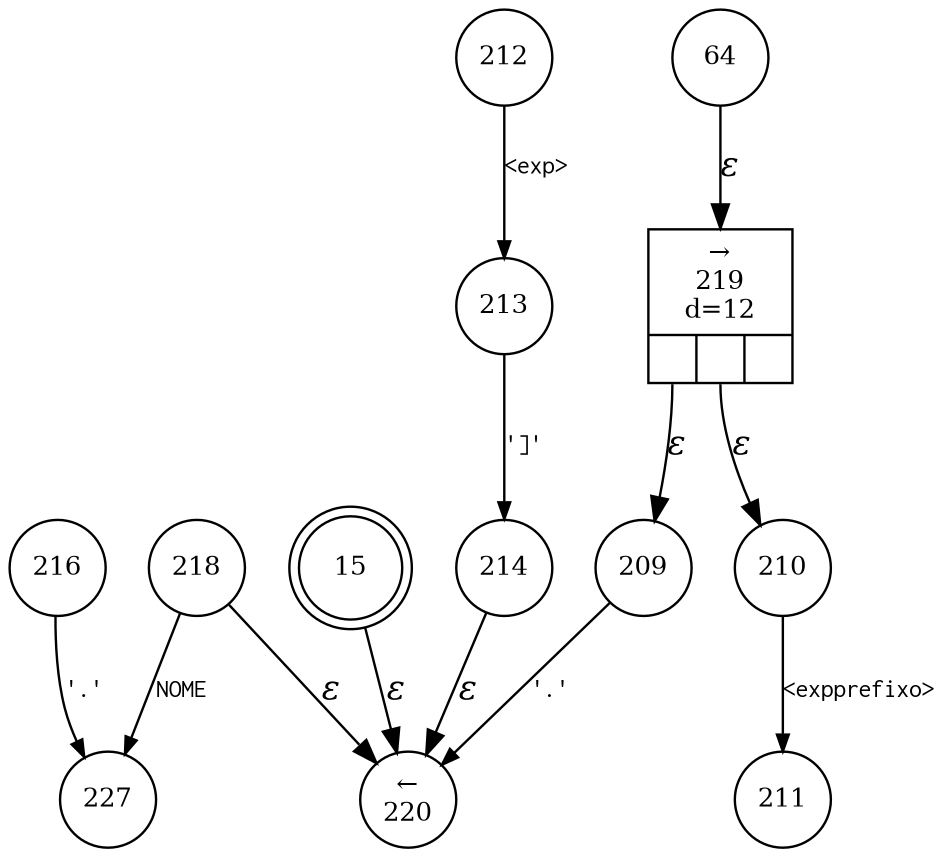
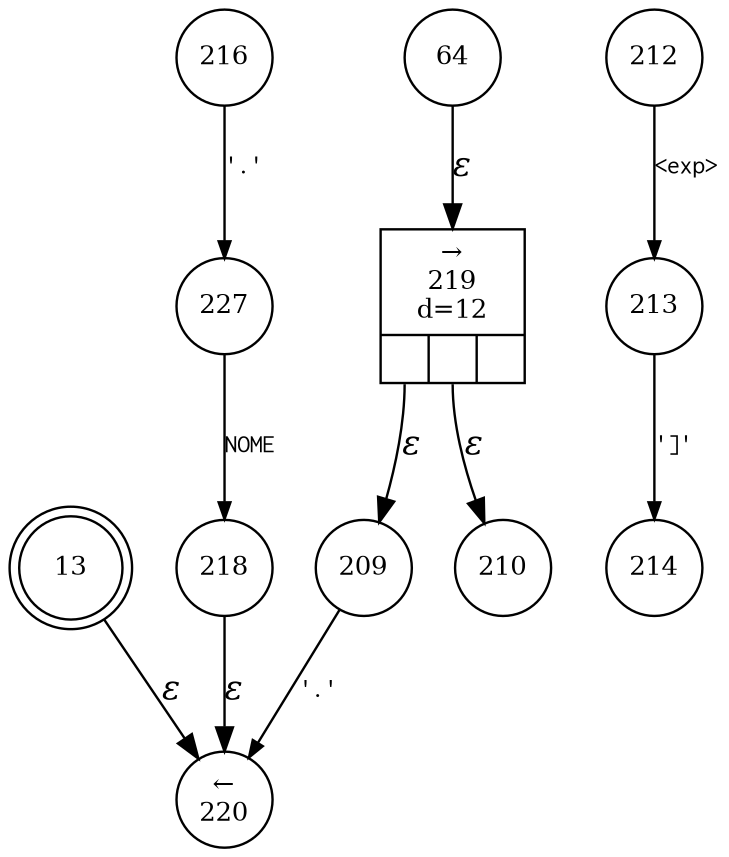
(351, 568) -> (71, 568)
(461, 673) -> none
(156, 675) -> (225, 428)
(783, 800) -> none
